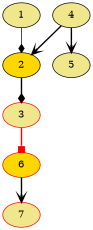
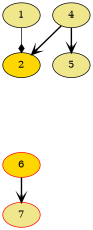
(21, 115) -> none
